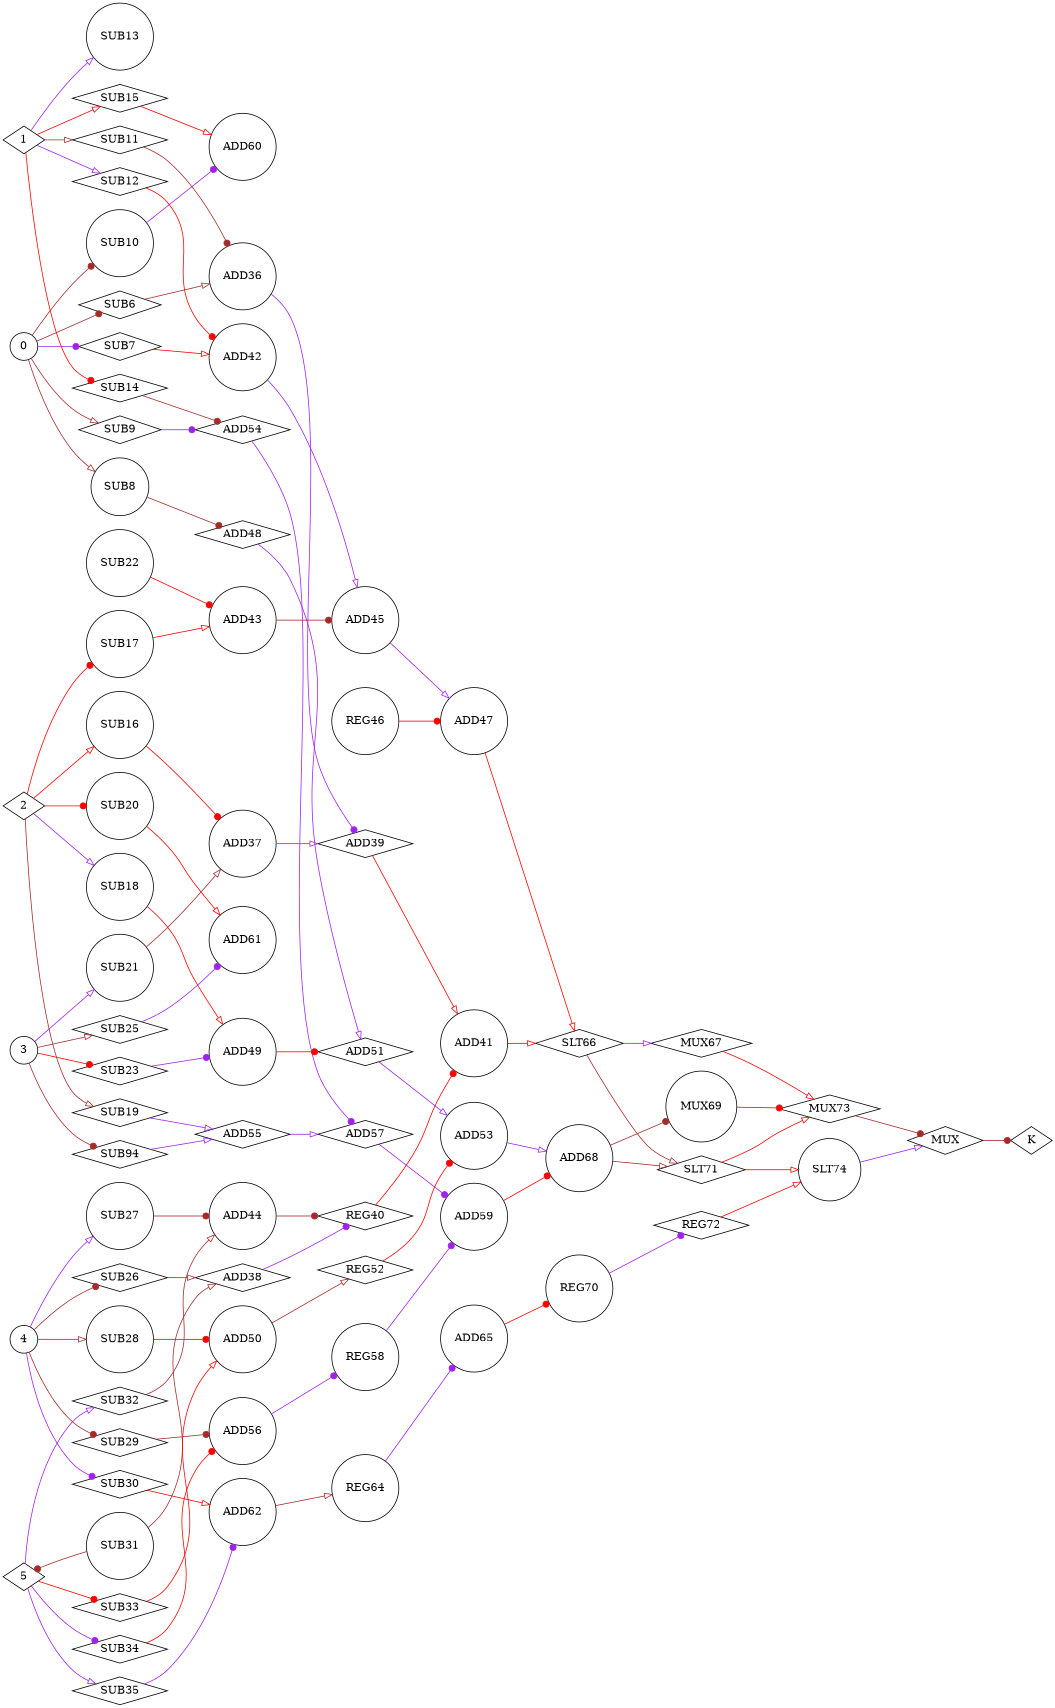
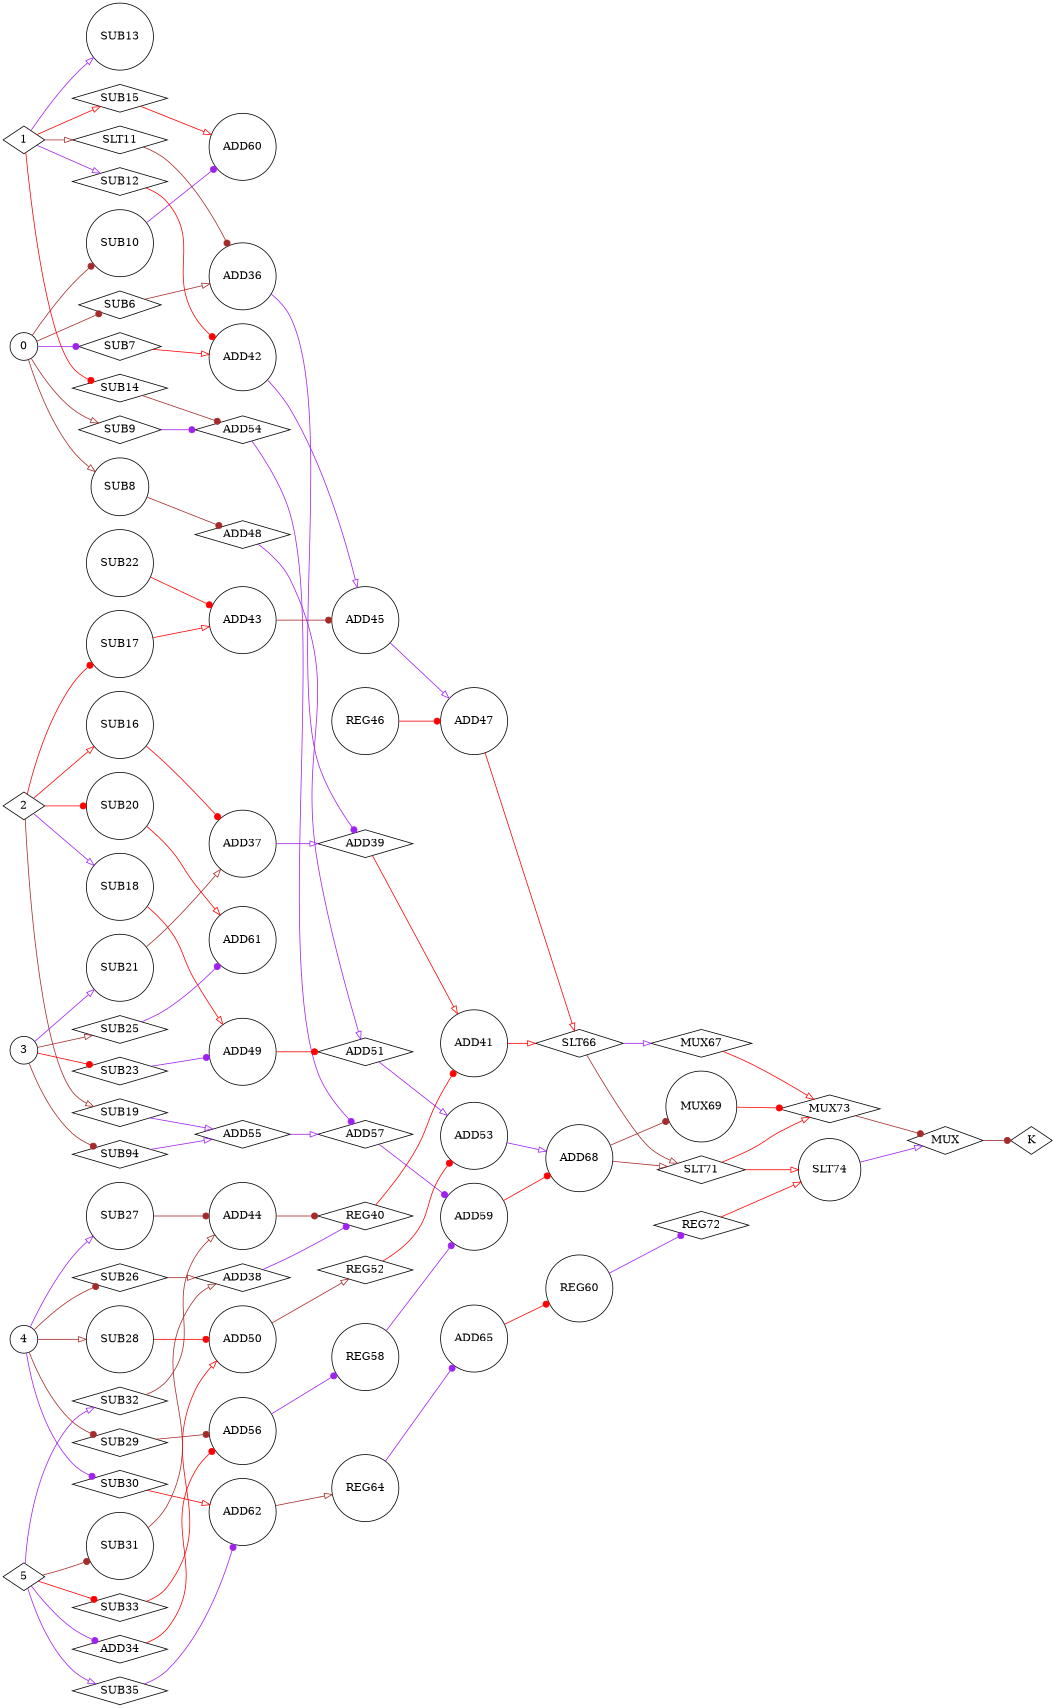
(120, 140) -> (120, 140)
(579, 1288) -> (579, 1288)
(63, 1559) -> (63, 1569)
(120, 1649) -> (120, 1649)
